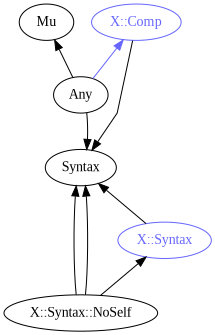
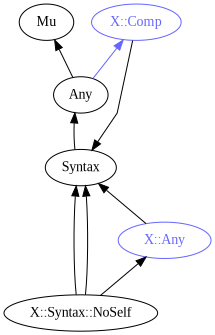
(88, 126) -> (74, 136)
(165, 240) -> (165, 240)
